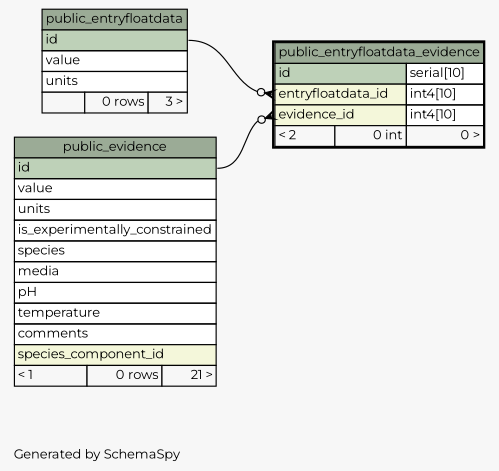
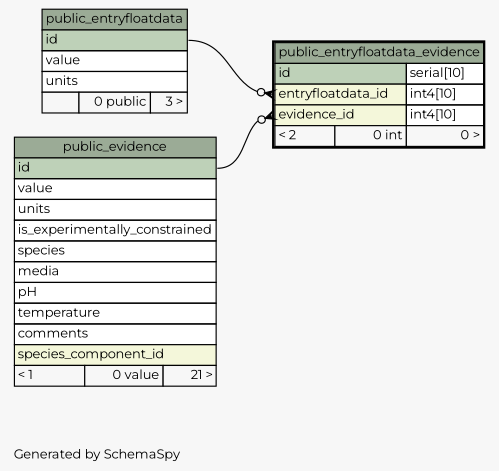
(123, 102) -> (120, 102)
(137, 375) -> (136, 375)
